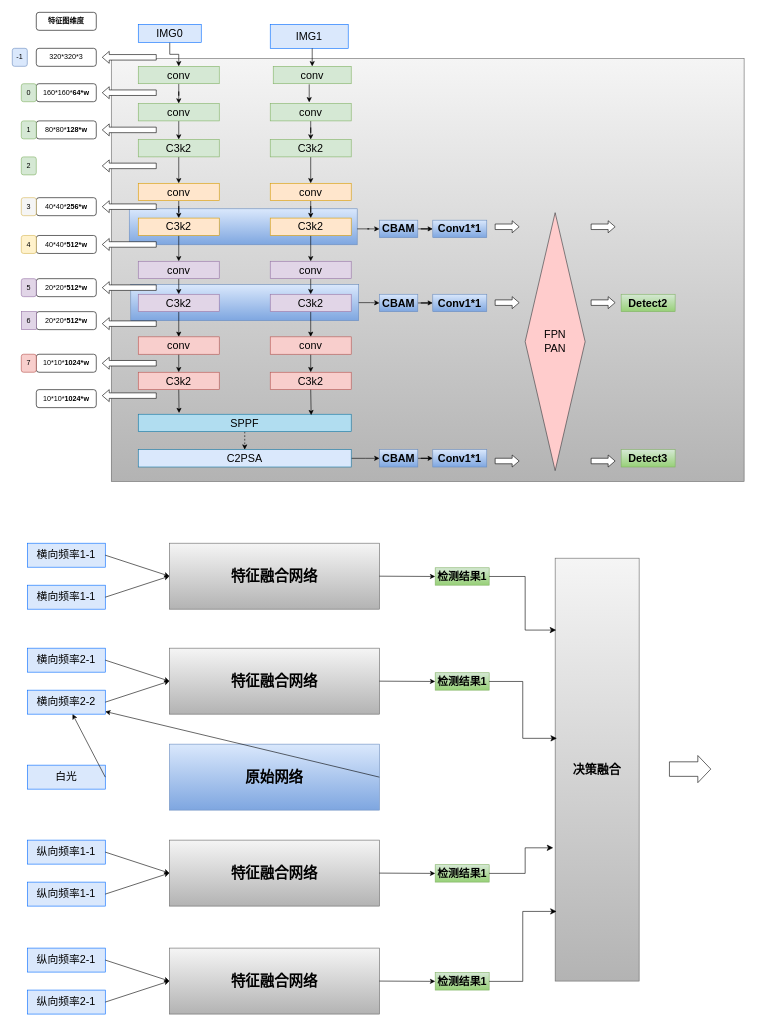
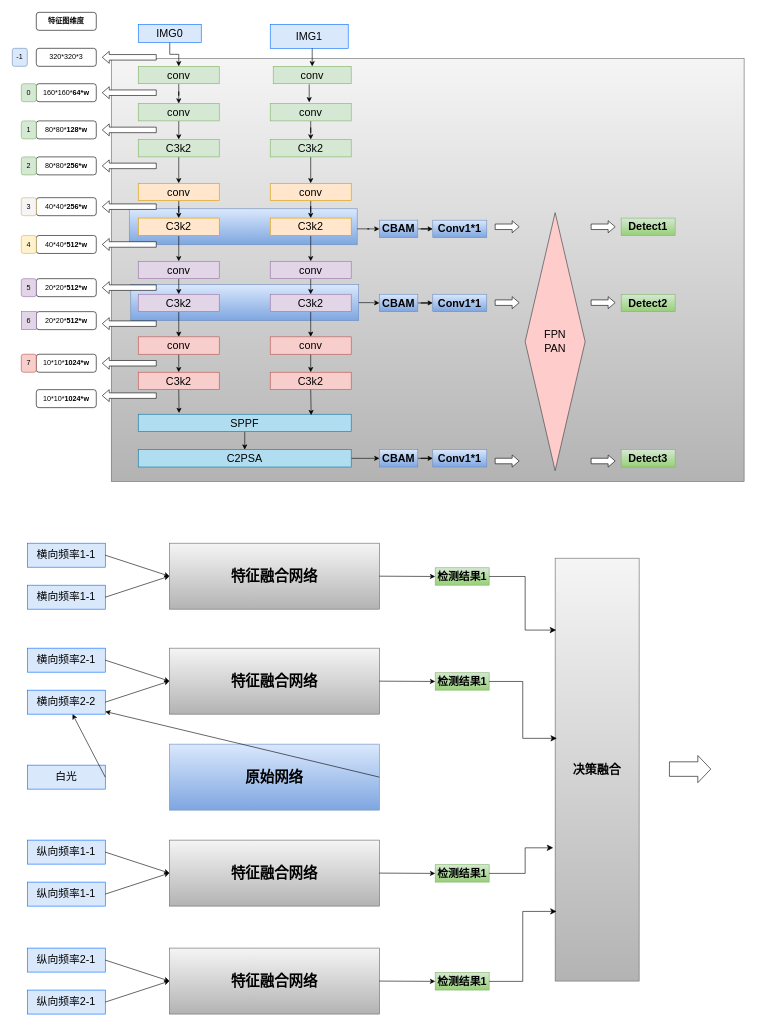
none -> (66, 166)
none -> (648, 227)
(245, 439) -> (245, 439)
(245, 458) -> (245, 458)
